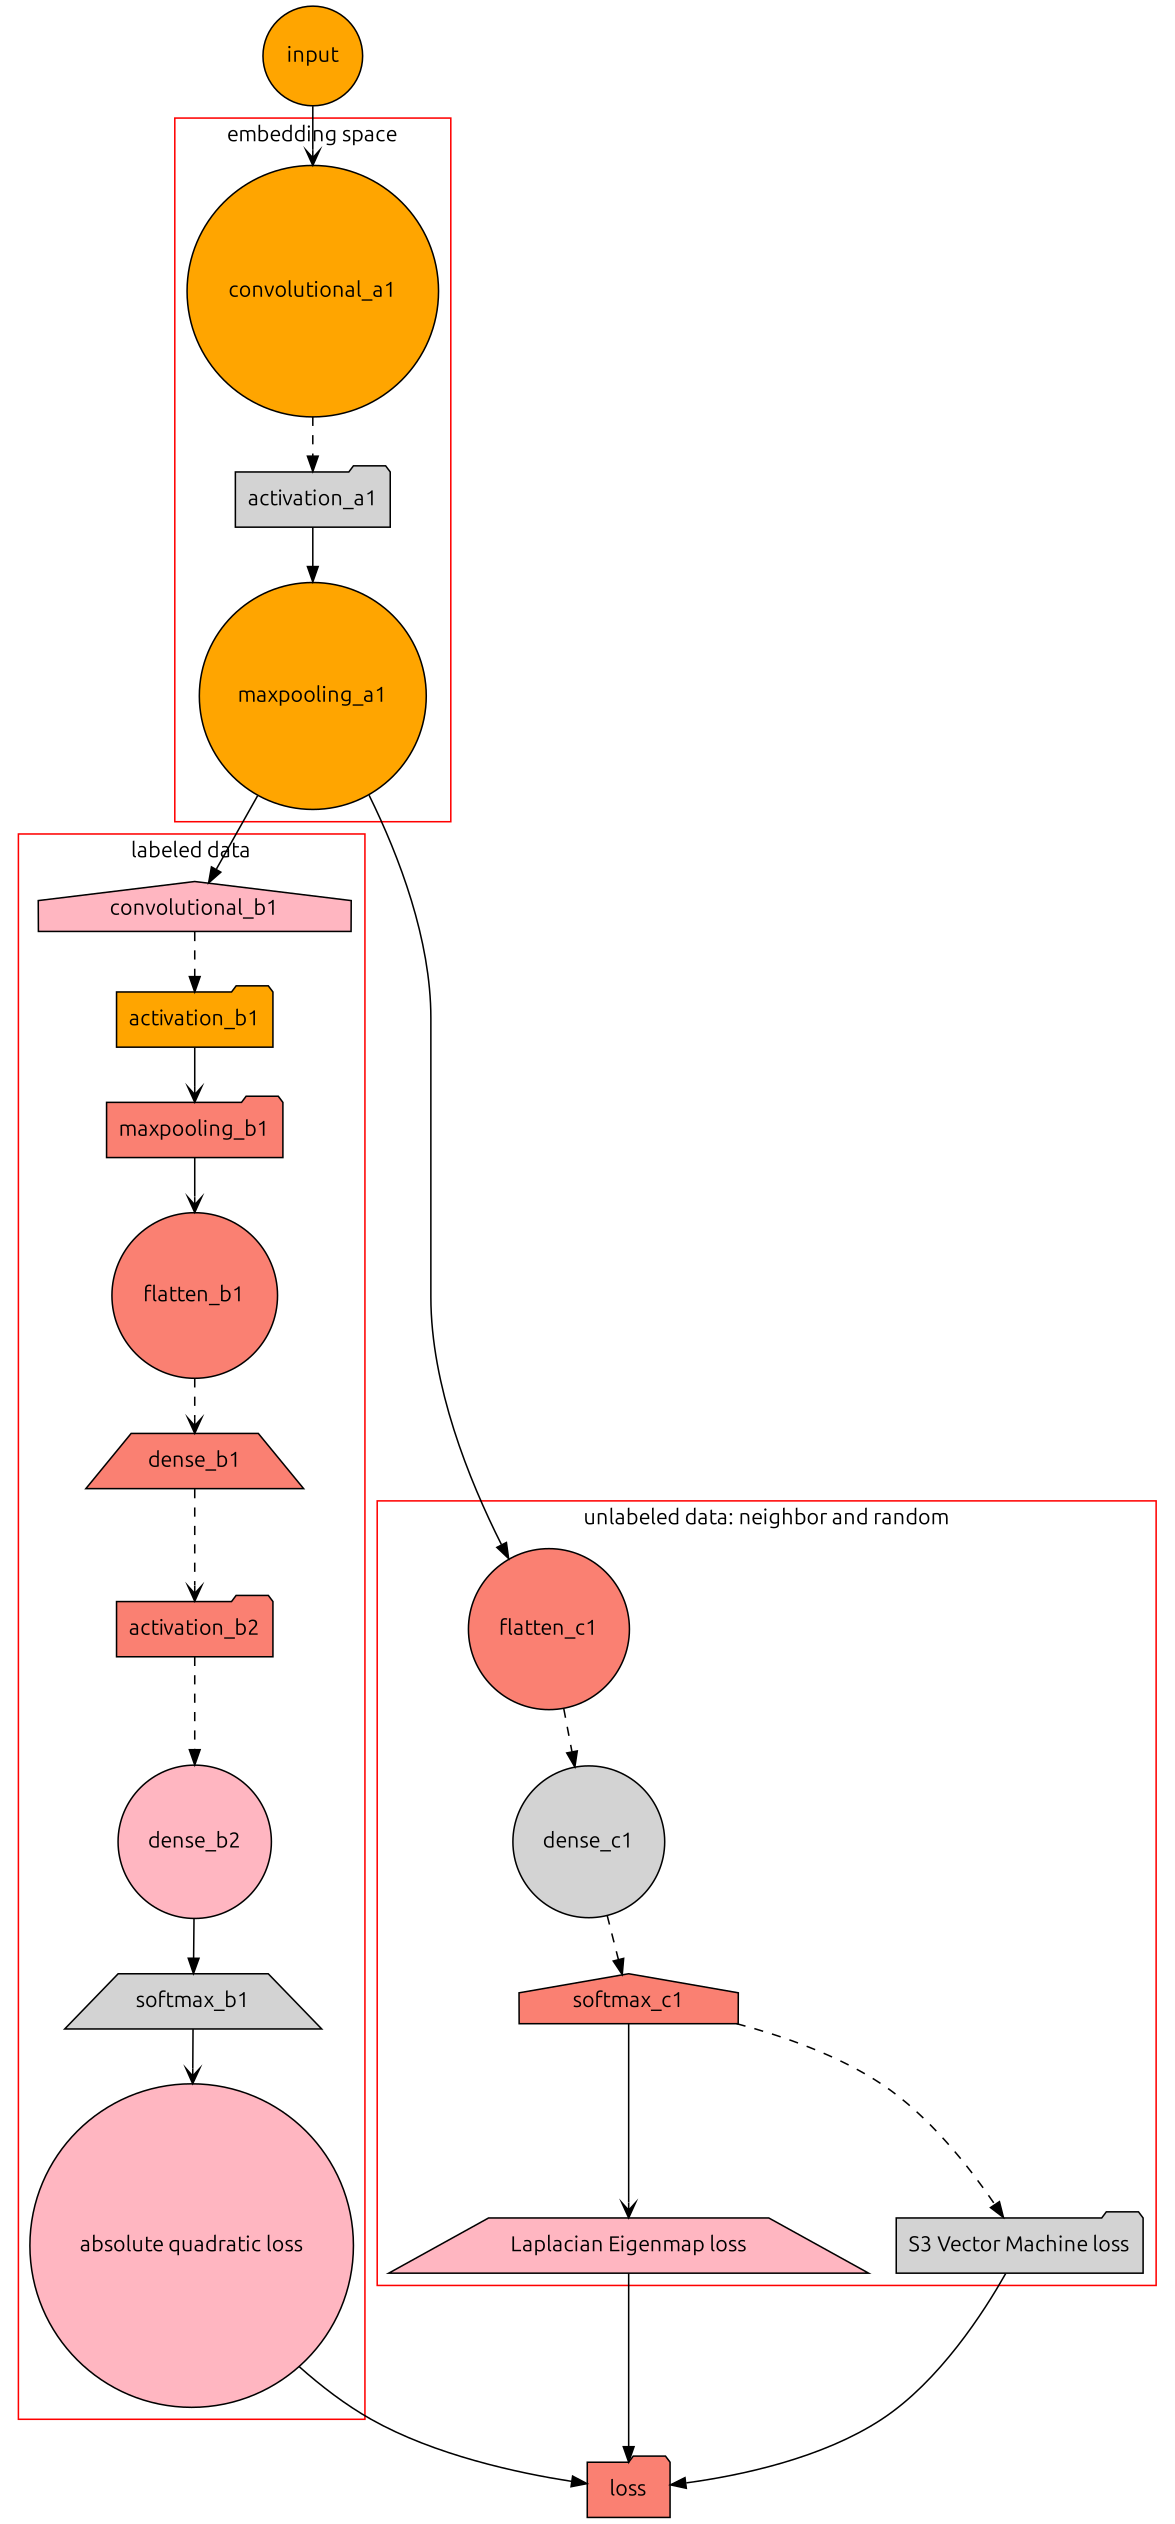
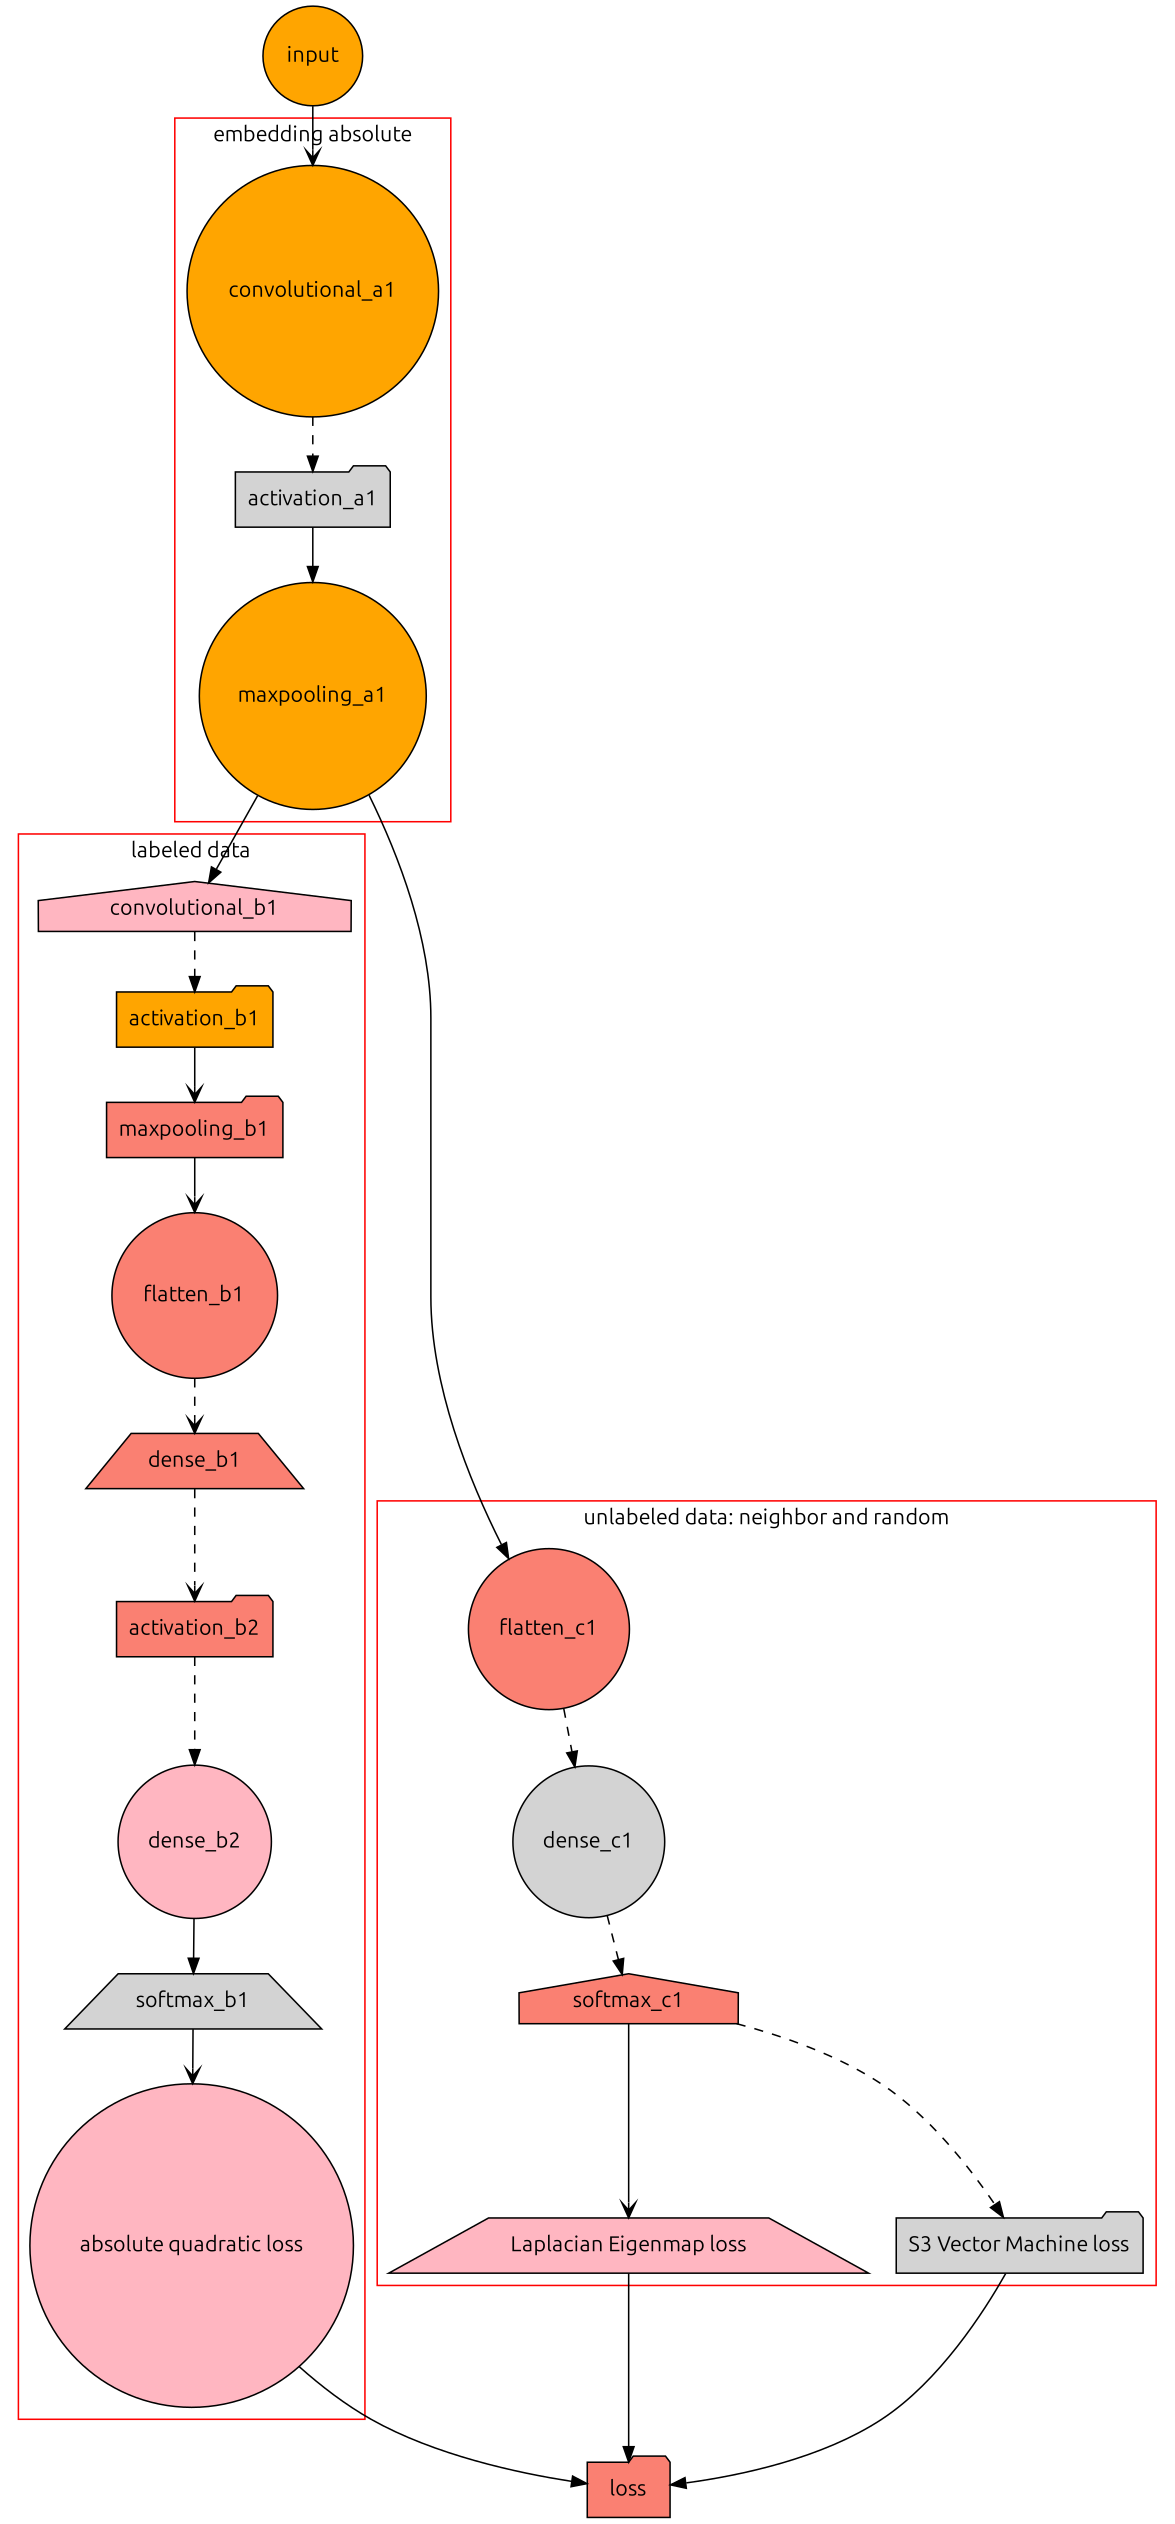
(313, 136) -> (313, 136)
